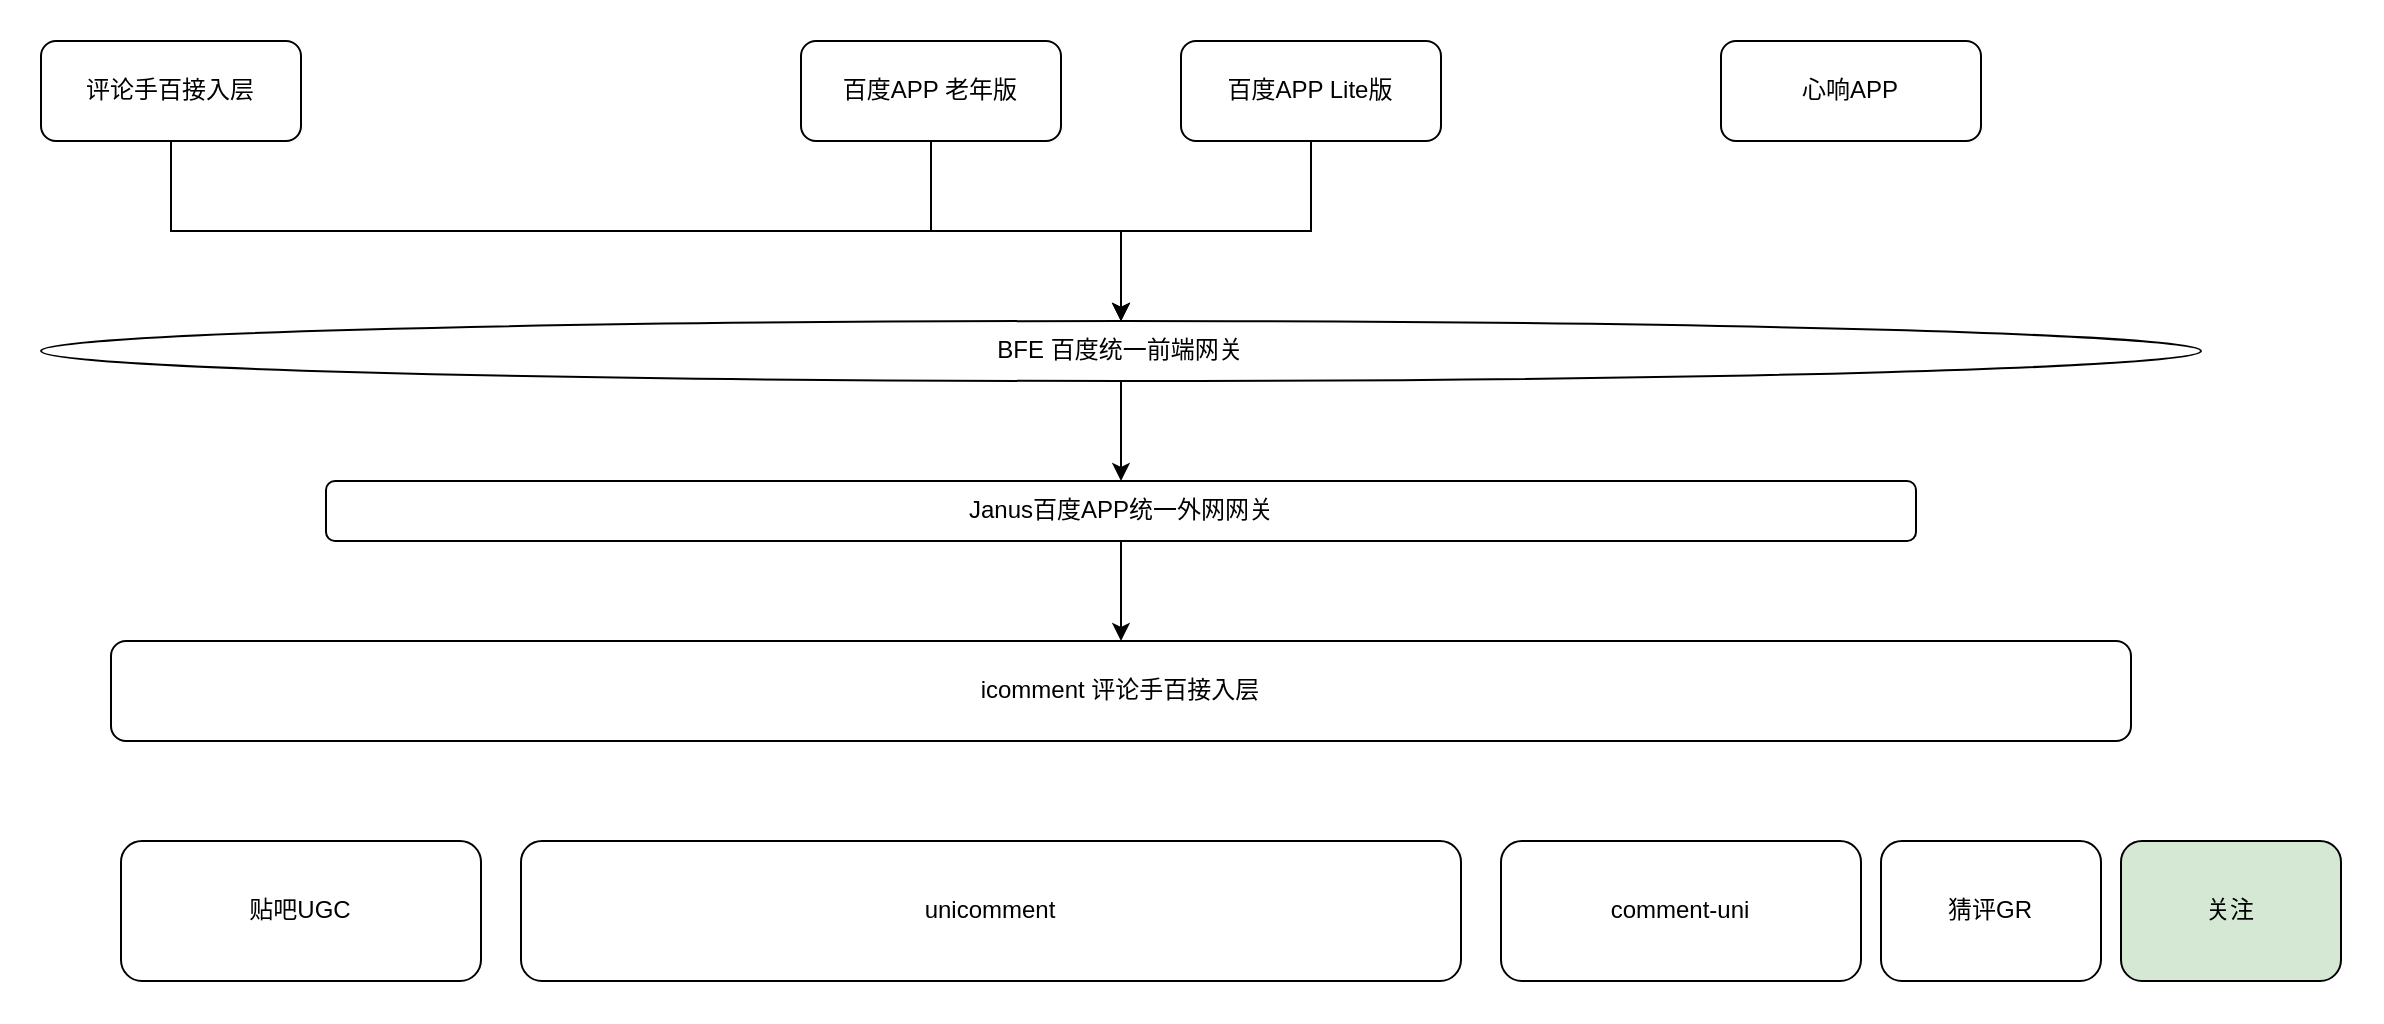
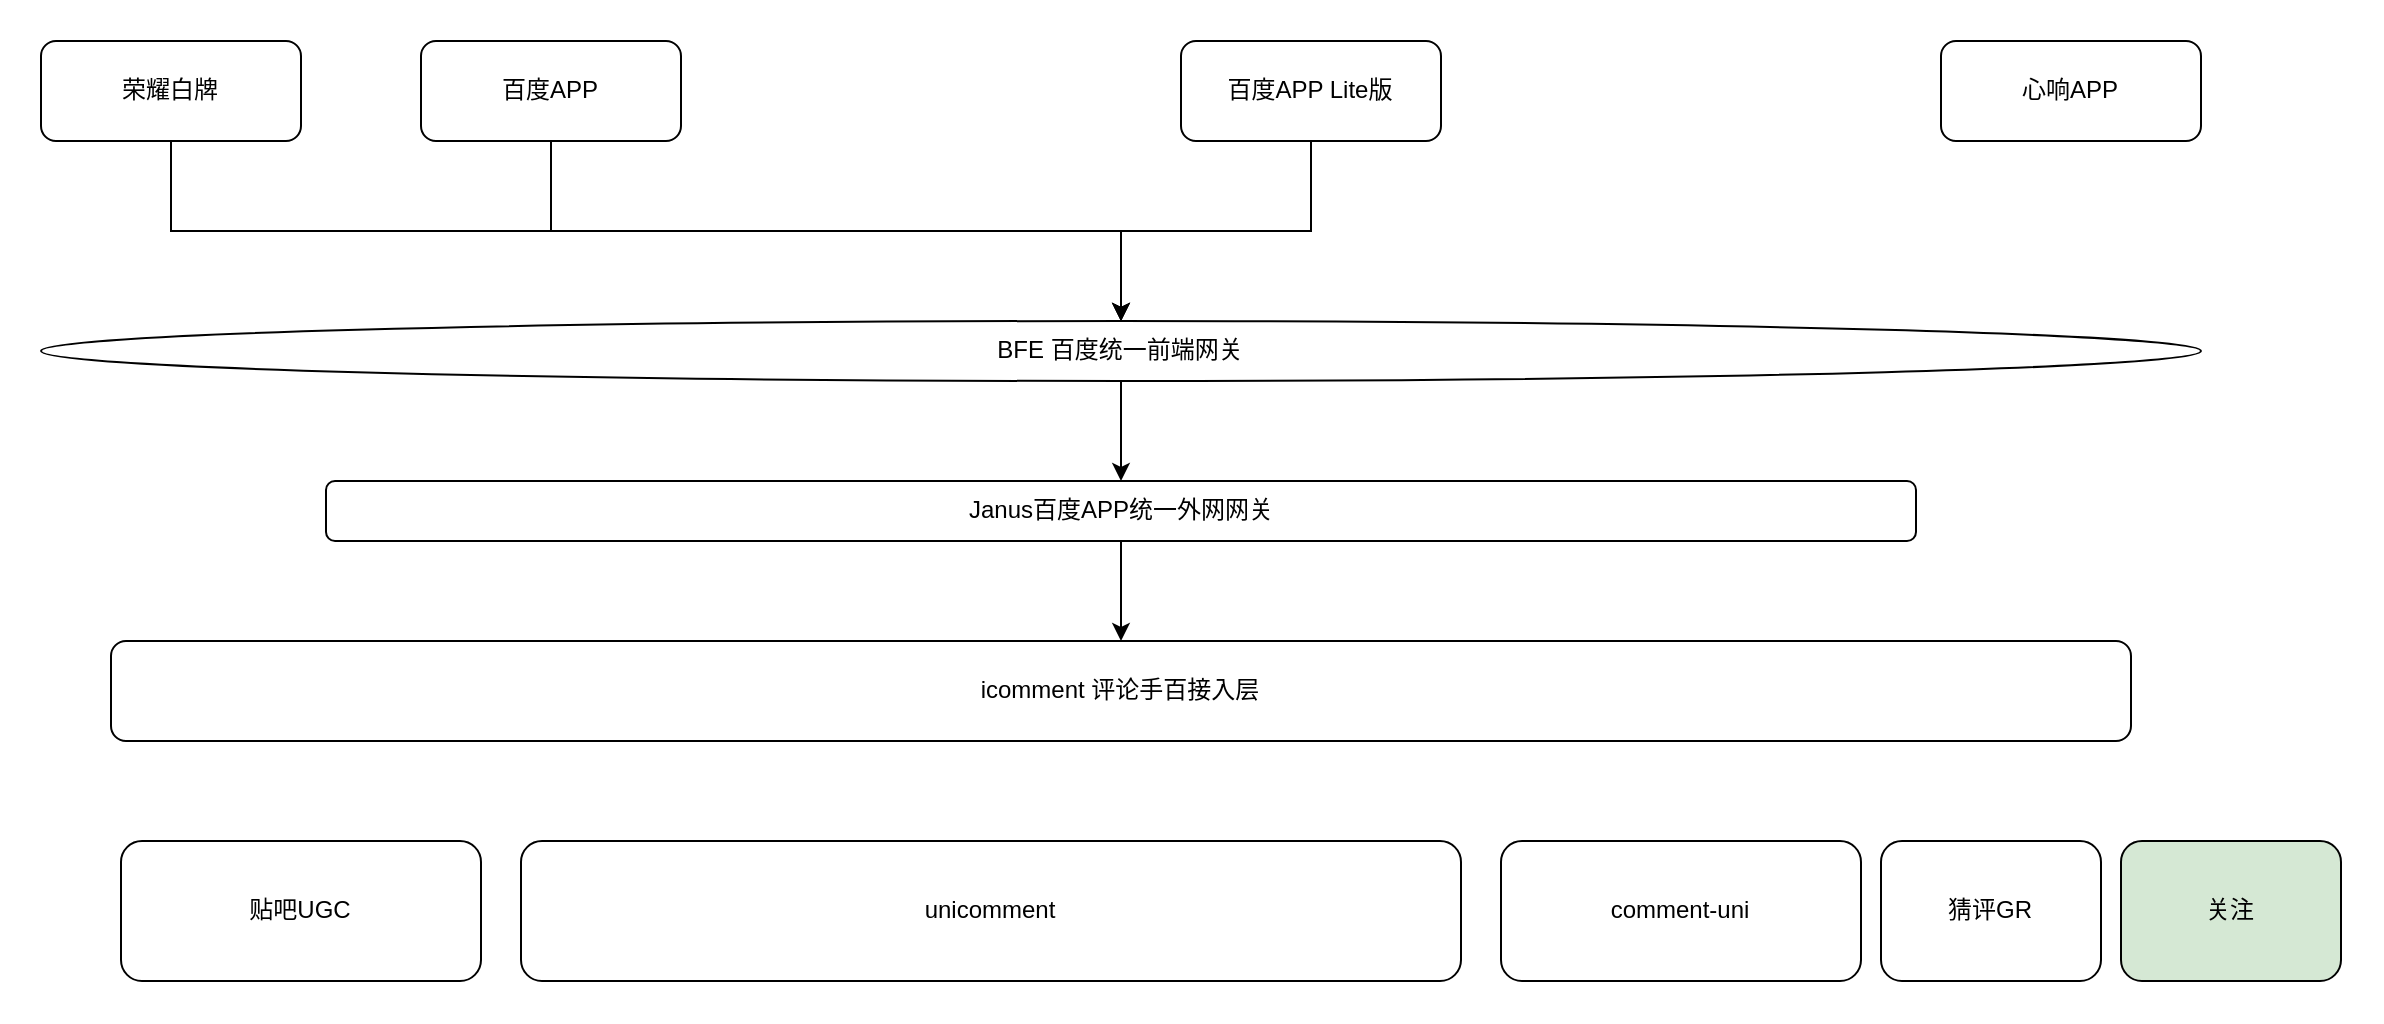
(171, 91) -> (171, 91)
none -> (551, 91)
(931, 91) -> none
(1851, 91) -> (2071, 91)
none -> (551, 184)
(931, 184) -> none
